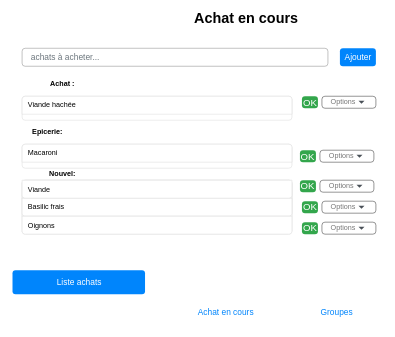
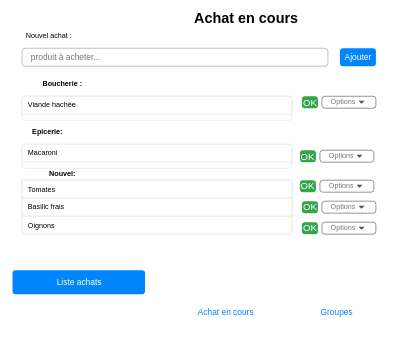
none -> (49, 36)
(70, 57) -> (71, 57)
(62, 84) -> (62, 84)
(39, 191) -> (42, 191)
